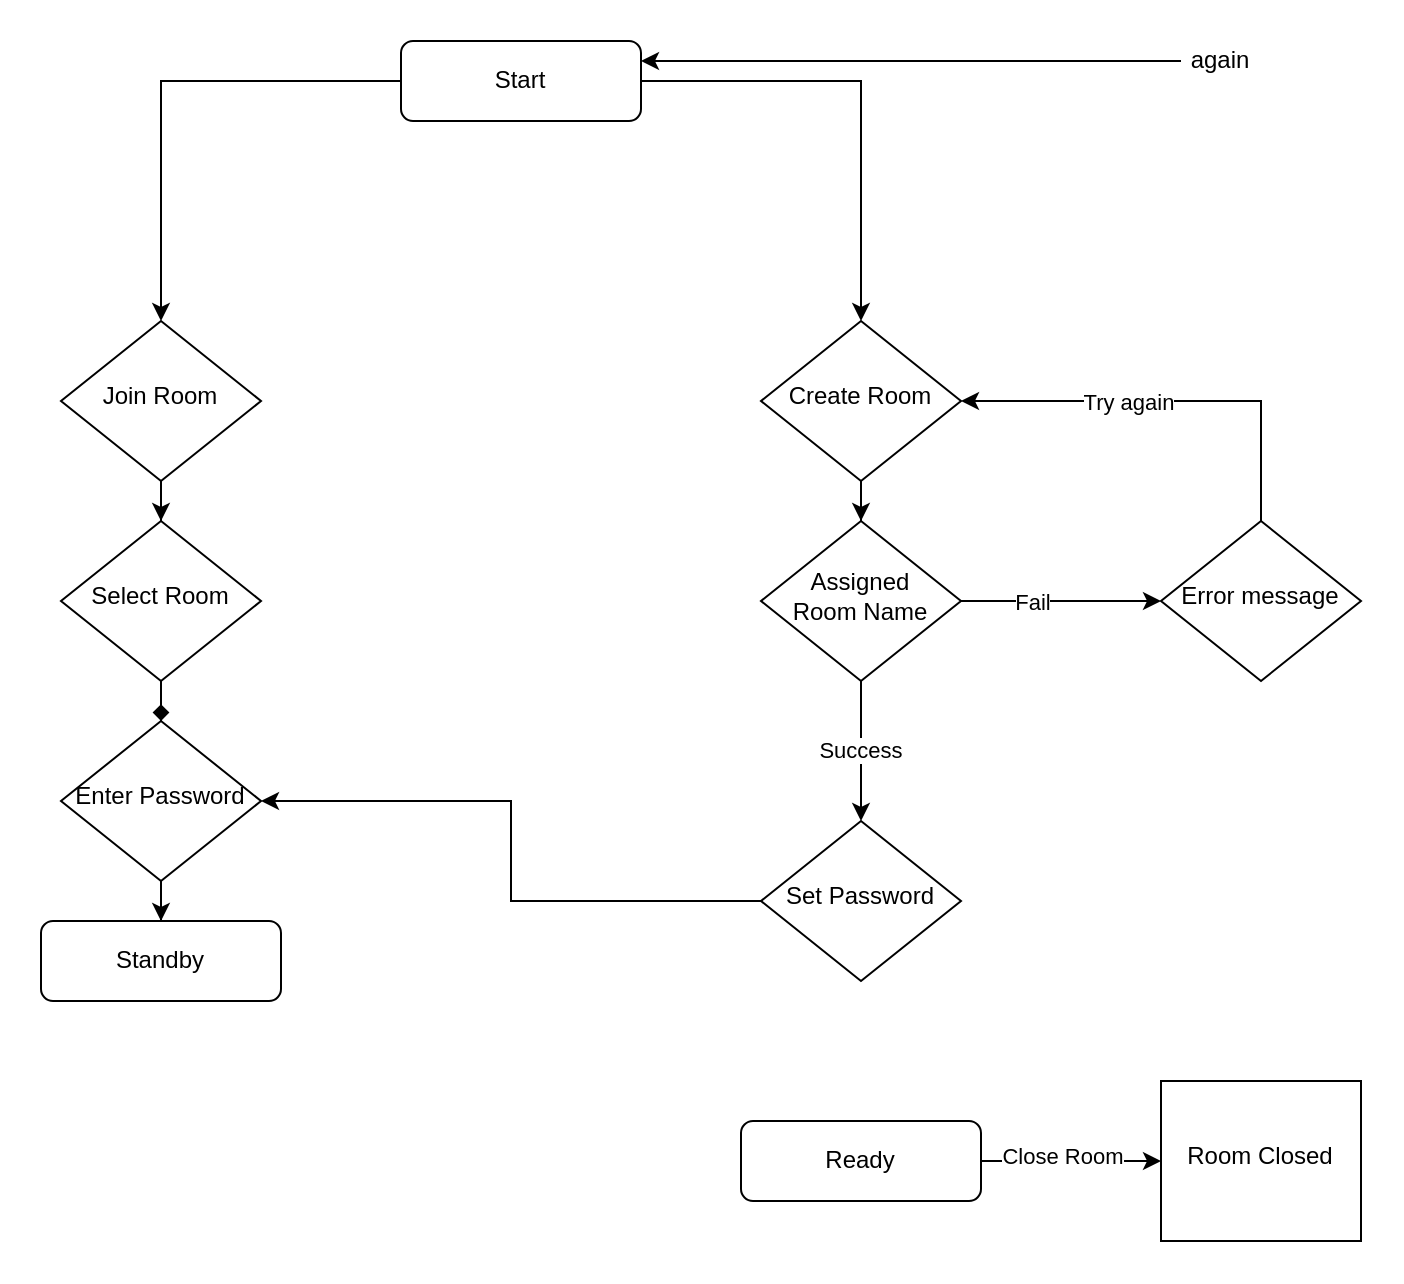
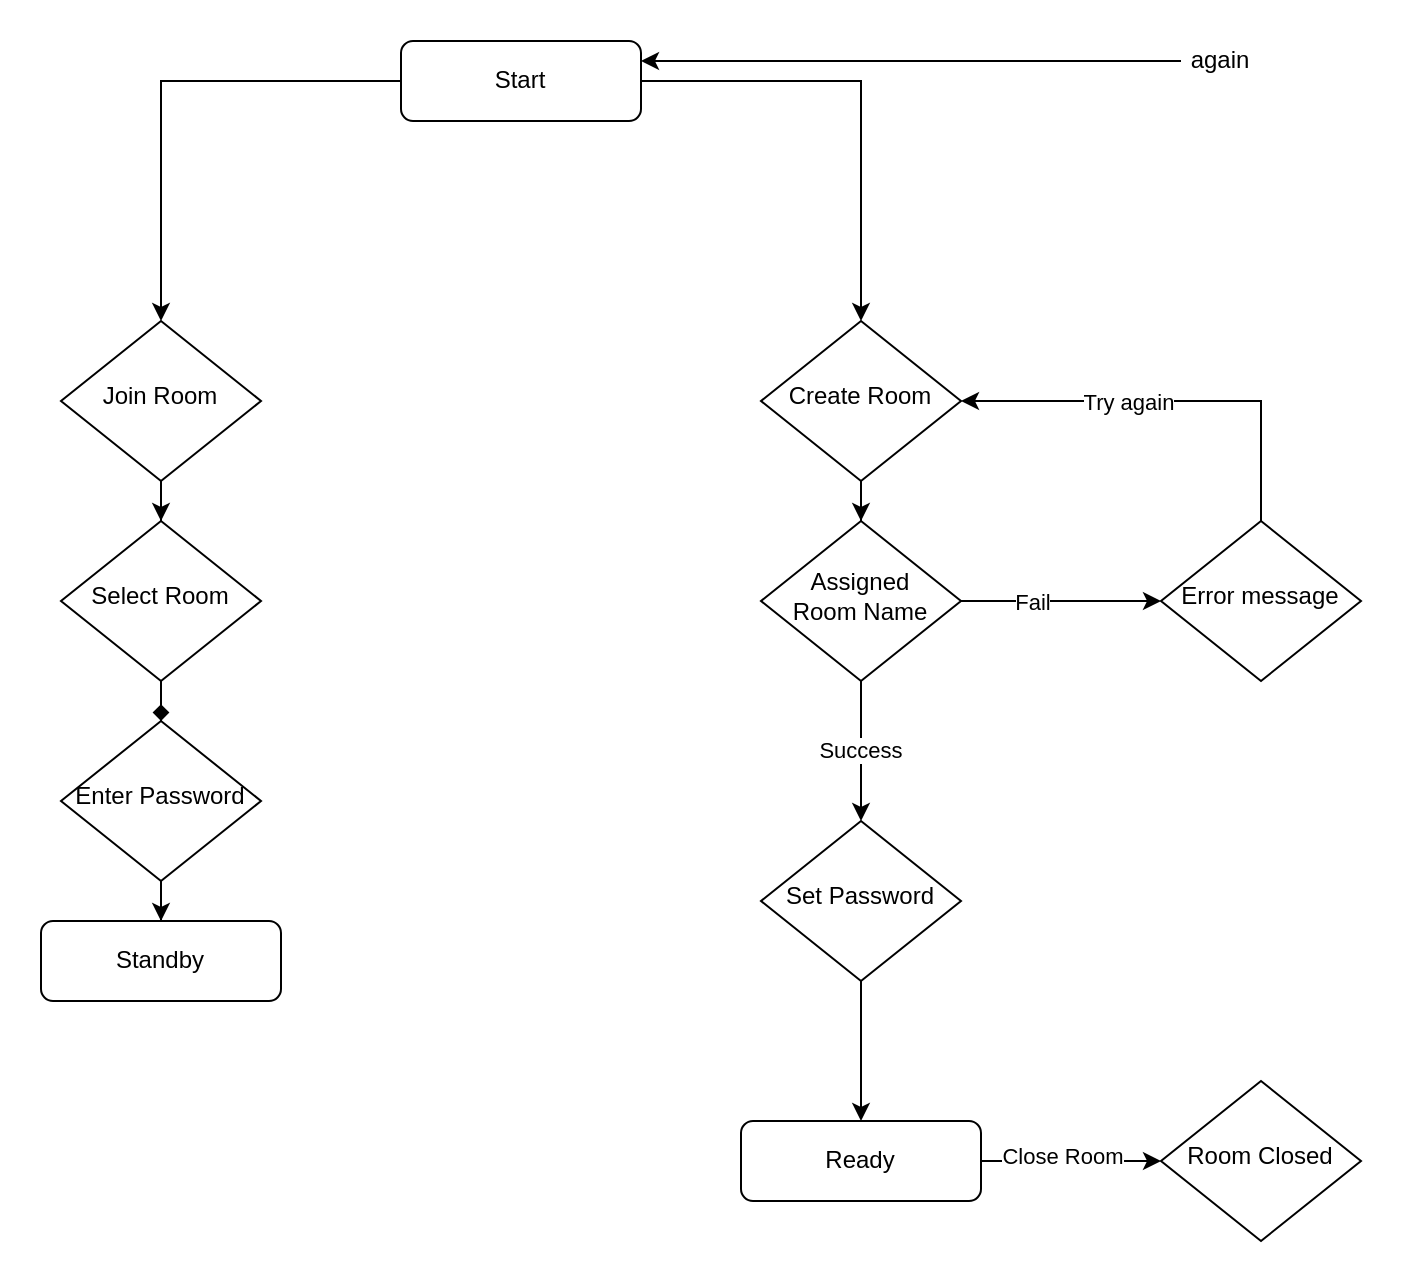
(511, 858) -> (861, 1044)
(1261, 1161) -> (1261, 1161)
